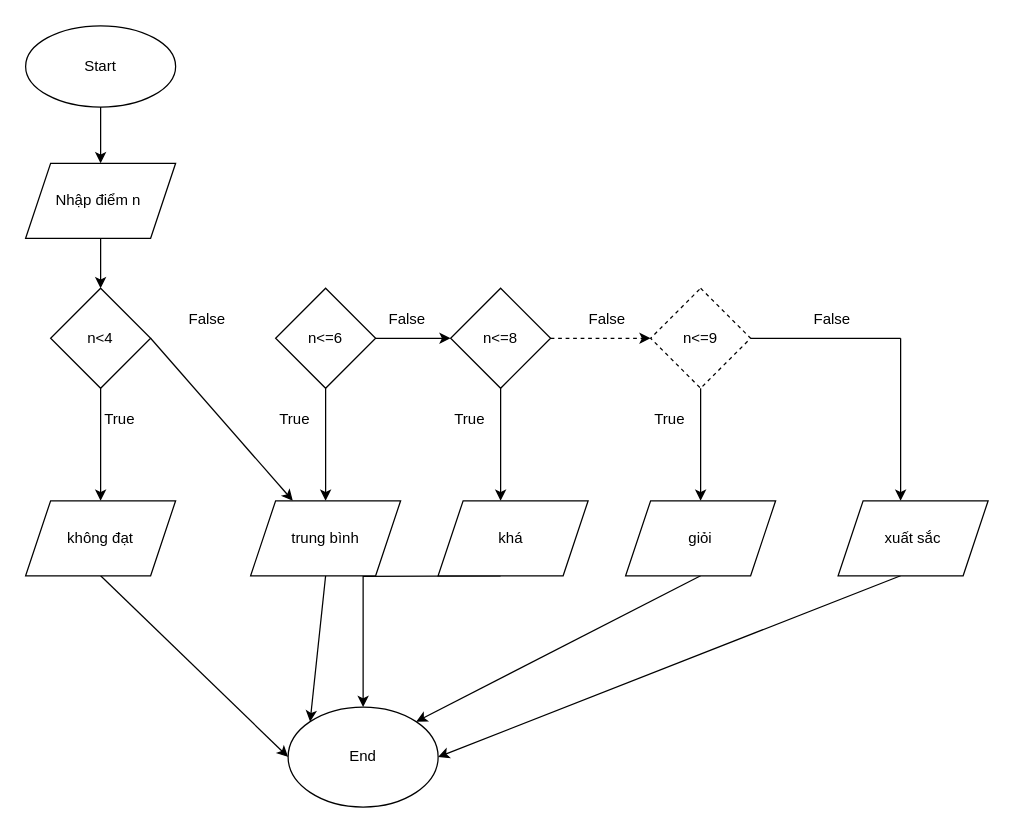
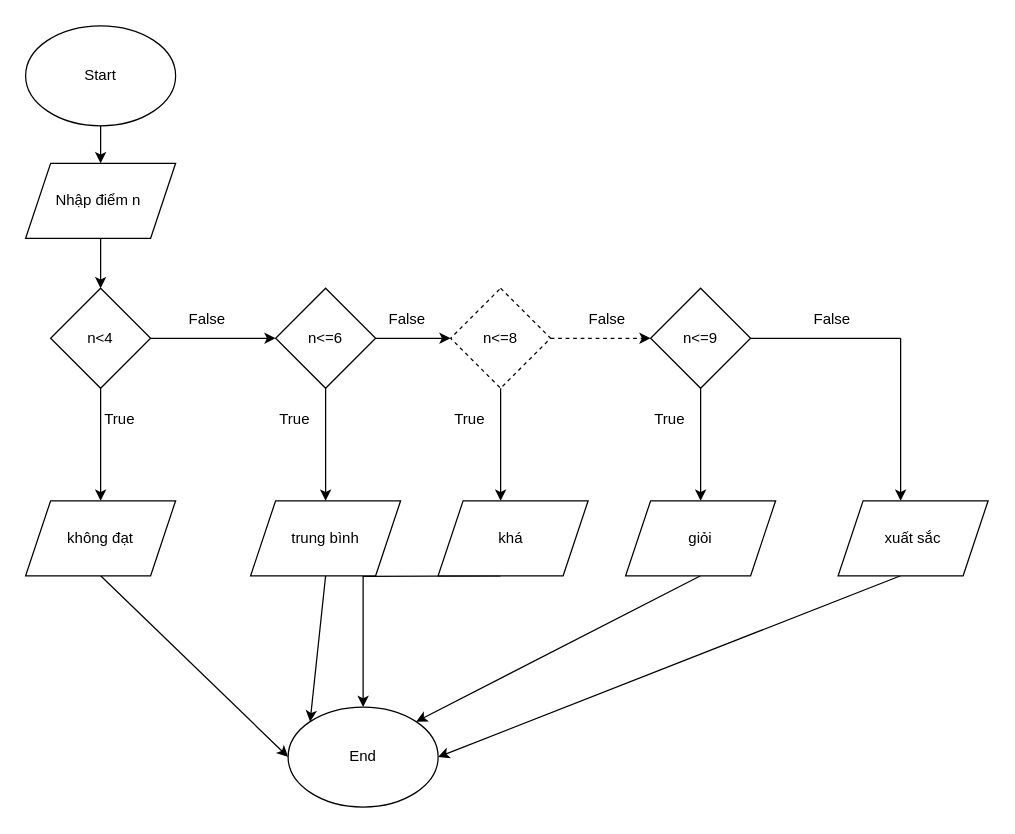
(101, 66) -> (101, 76)
(501, 338) -> (501, 338)
(701, 338) -> (701, 338)
(219, 416) -> (209, 338)
